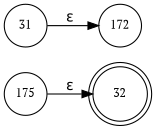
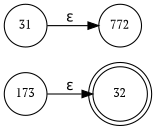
(120, 26) -> (120, 26)
(26, 94) -> (26, 94)
